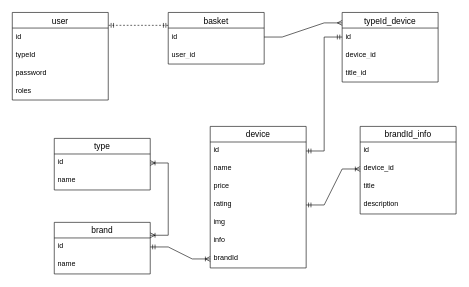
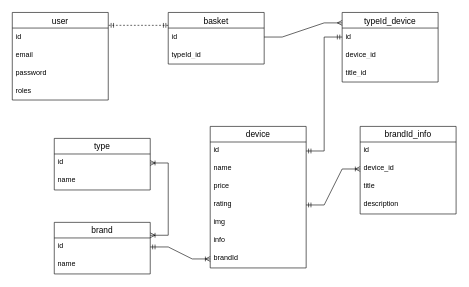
(28, 54) -> (24, 54)
(185, 54) -> (189, 54)
